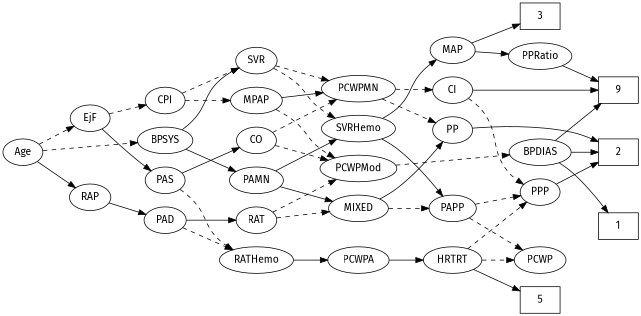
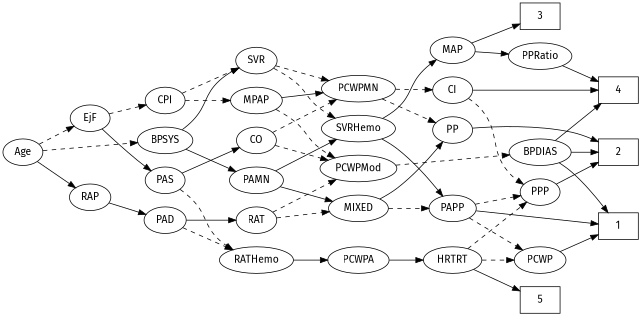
(618, 90) -> (618, 90)
none -> (534, 217)
none -> (576, 245)
